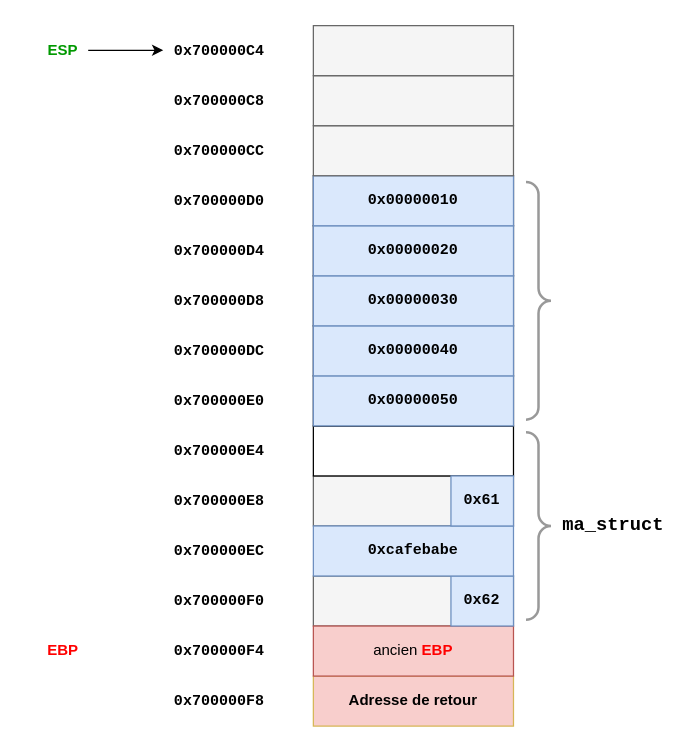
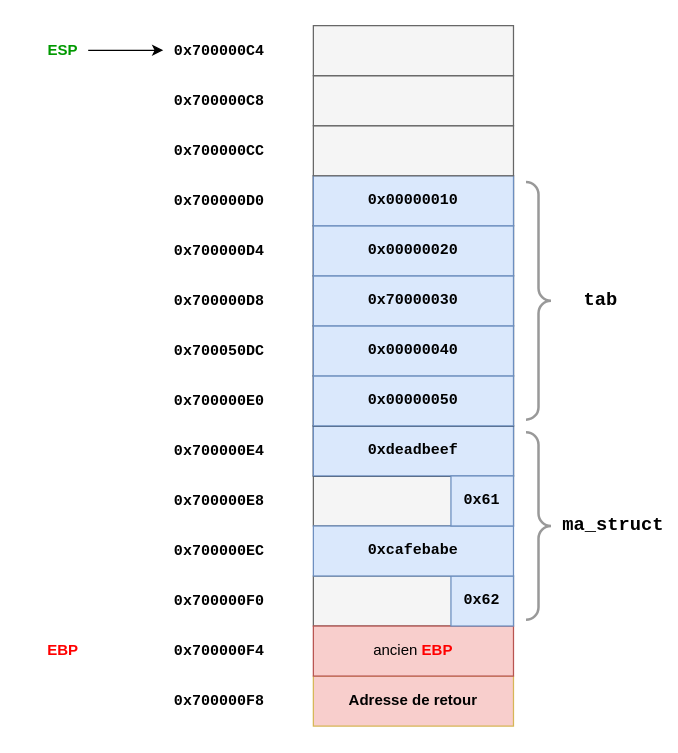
(413, 301) -> (413, 301)
none -> (601, 301)
(219, 351) -> (219, 351)
none -> (413, 451)
